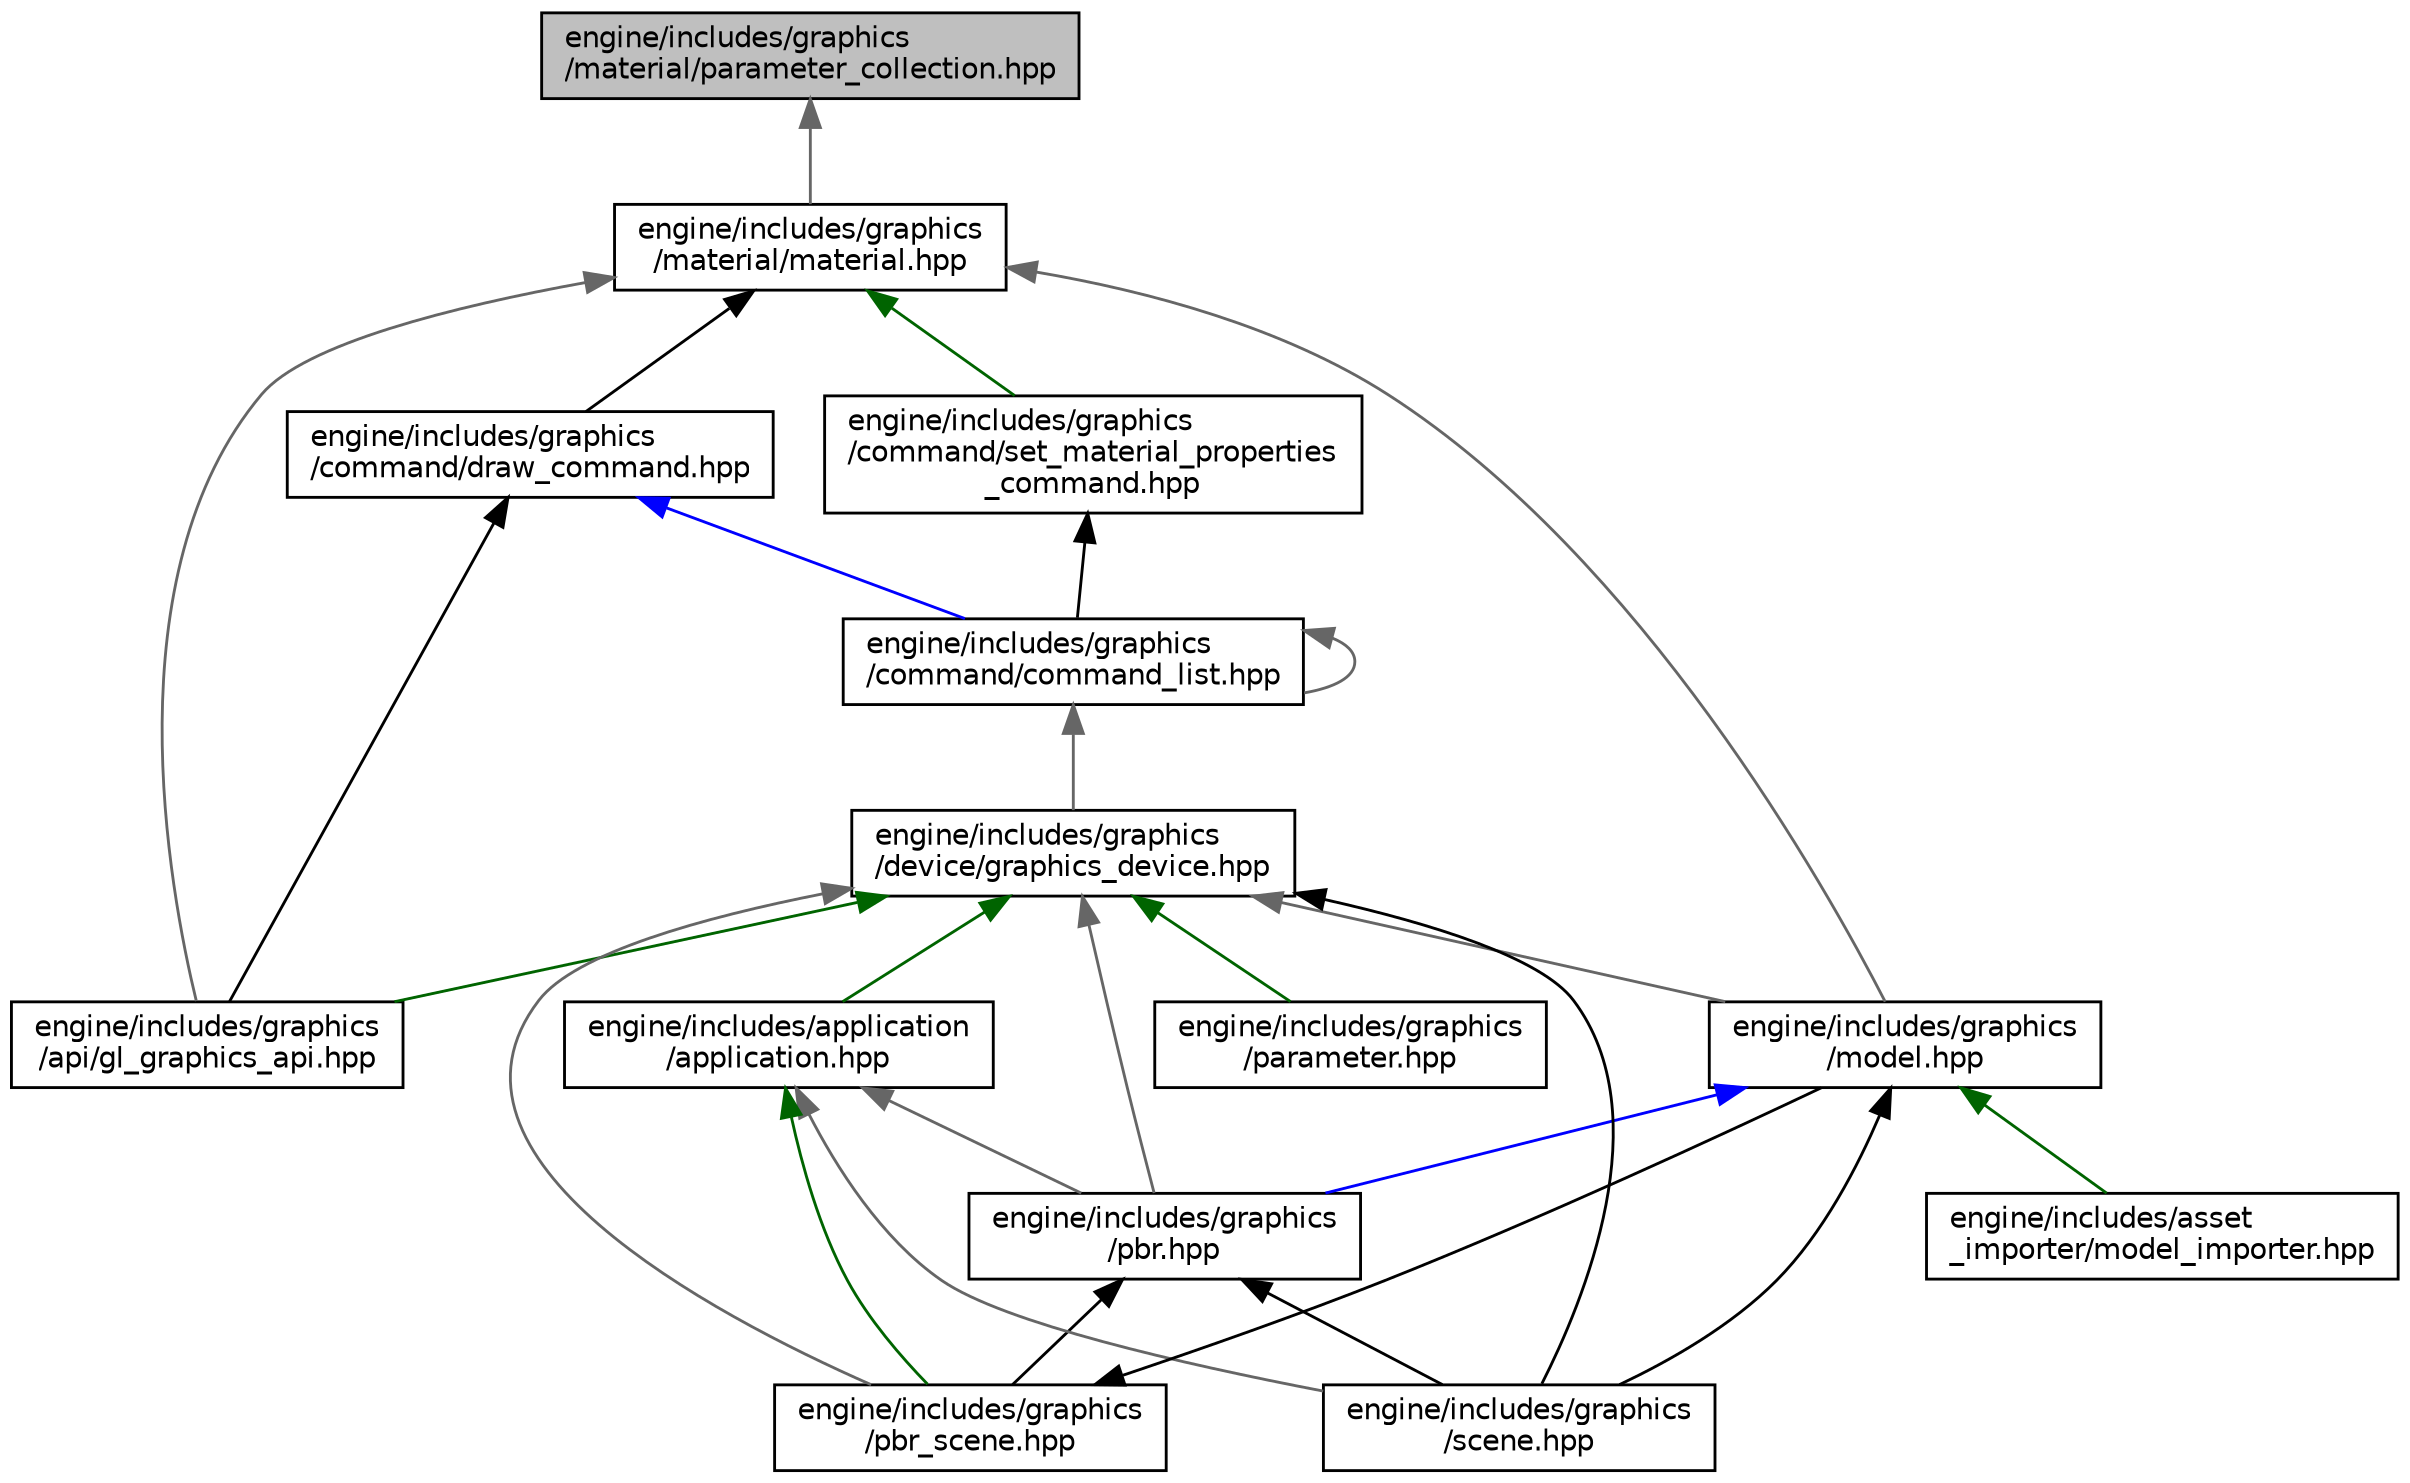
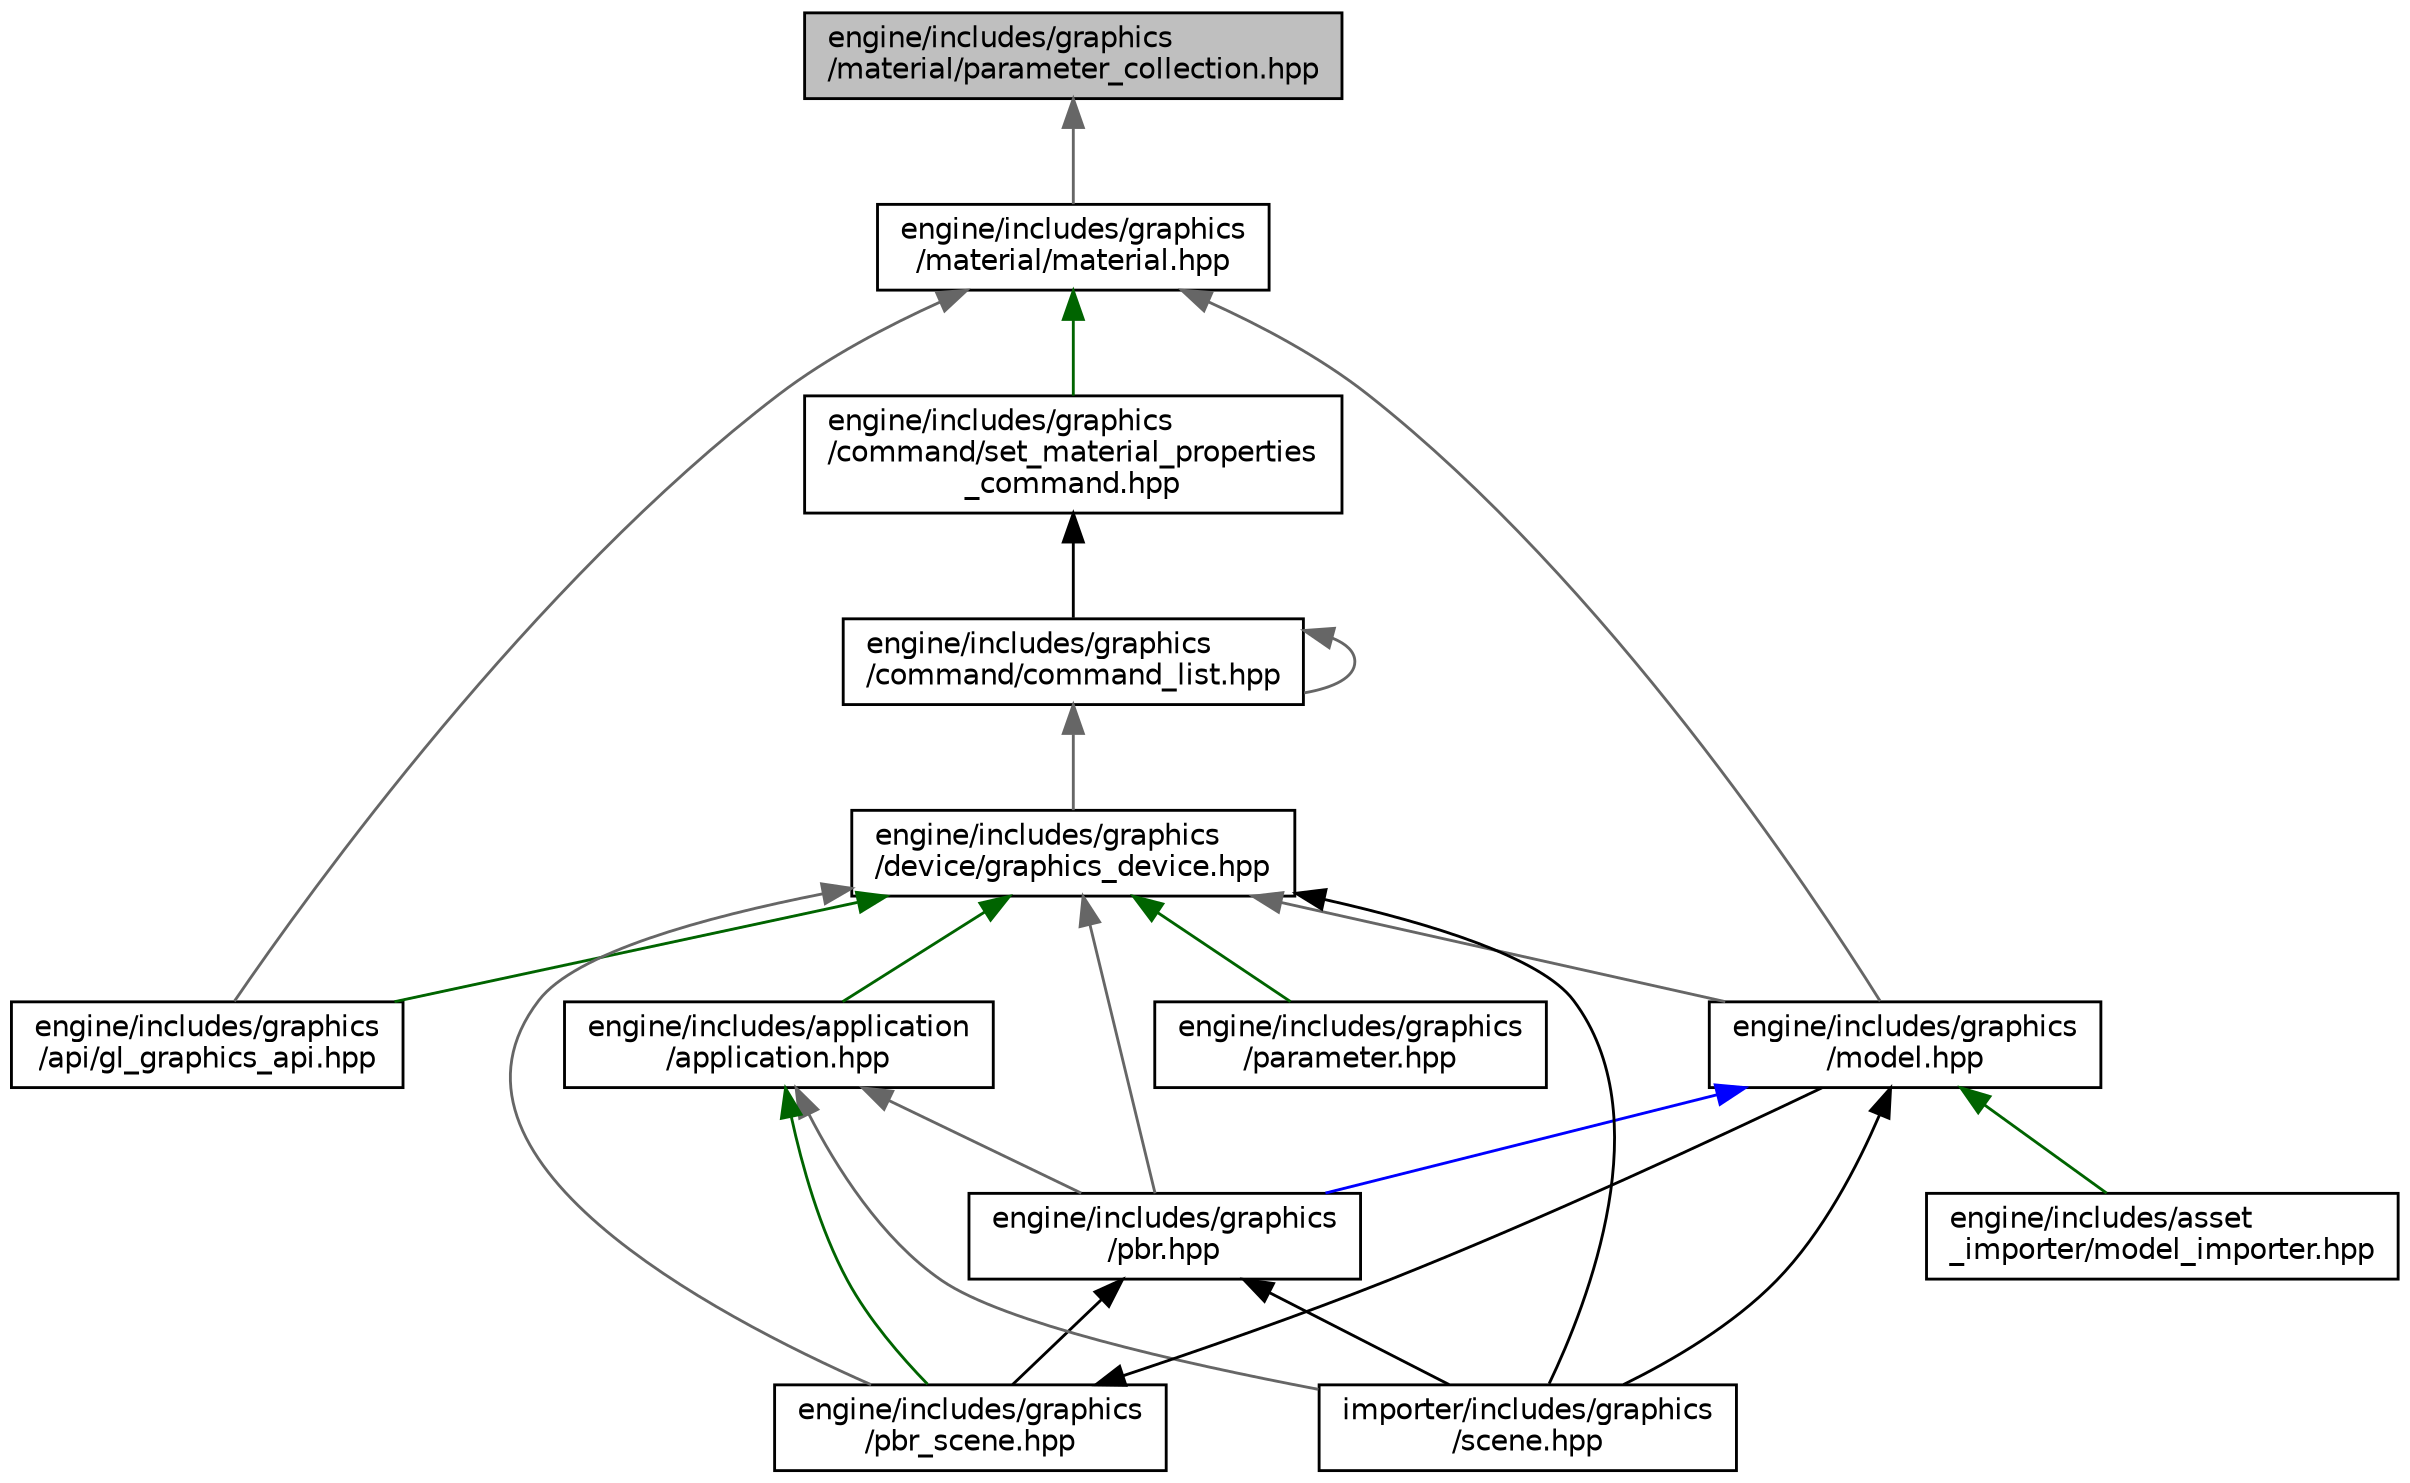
(530, 454) -> none
(1519, 1428) -> (1528, 1428)
